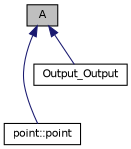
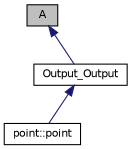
(24, 80) -> (58, 109)
